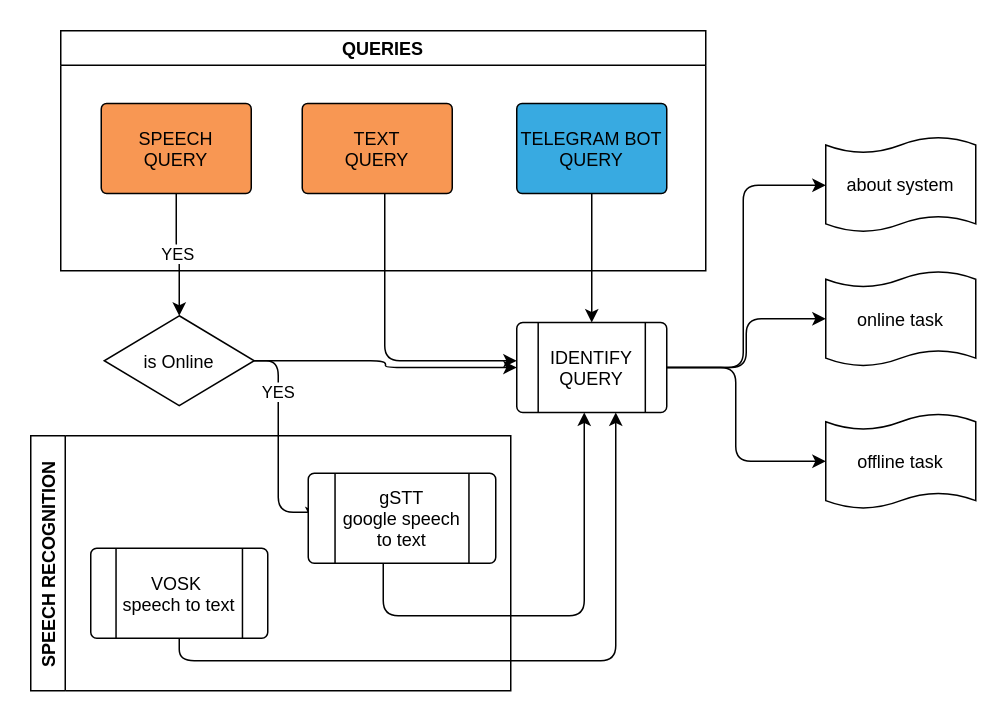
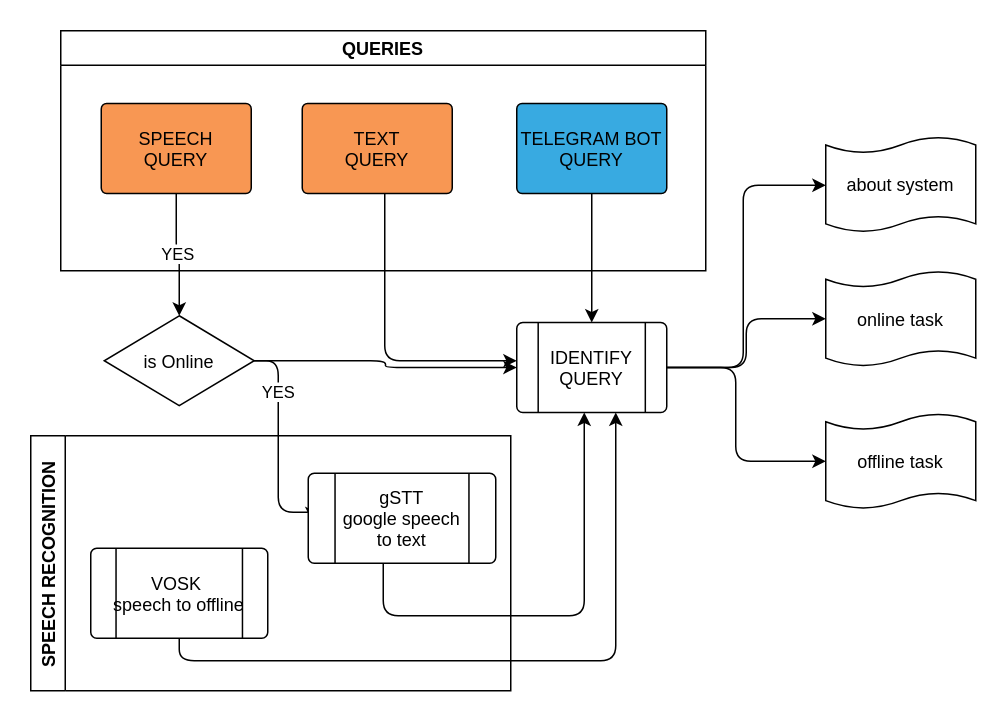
(179, 584) -> (179, 584)
